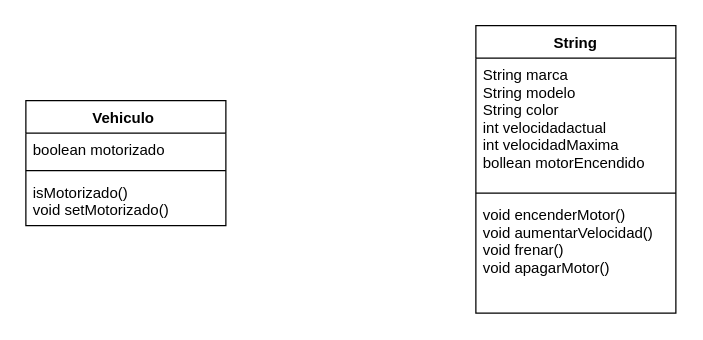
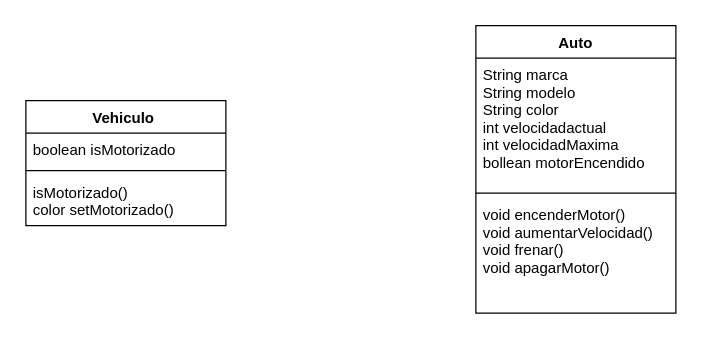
(575, 43) -> (575, 43)
(102, 150) -> (109, 150)
(87, 193) -> (87, 193)
